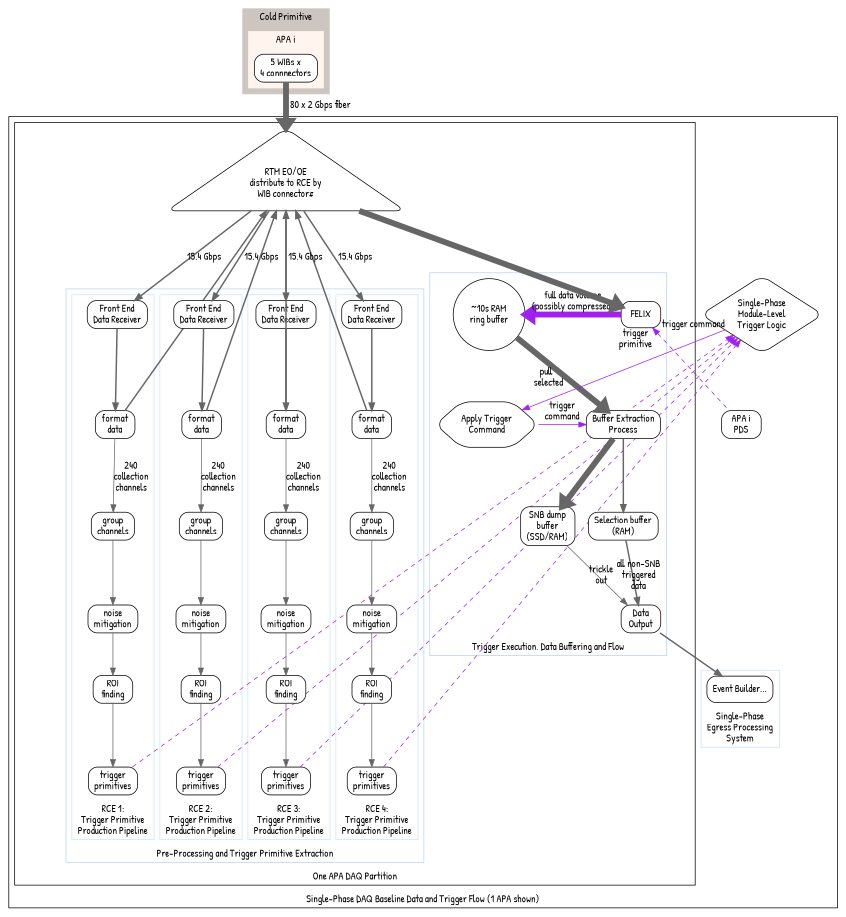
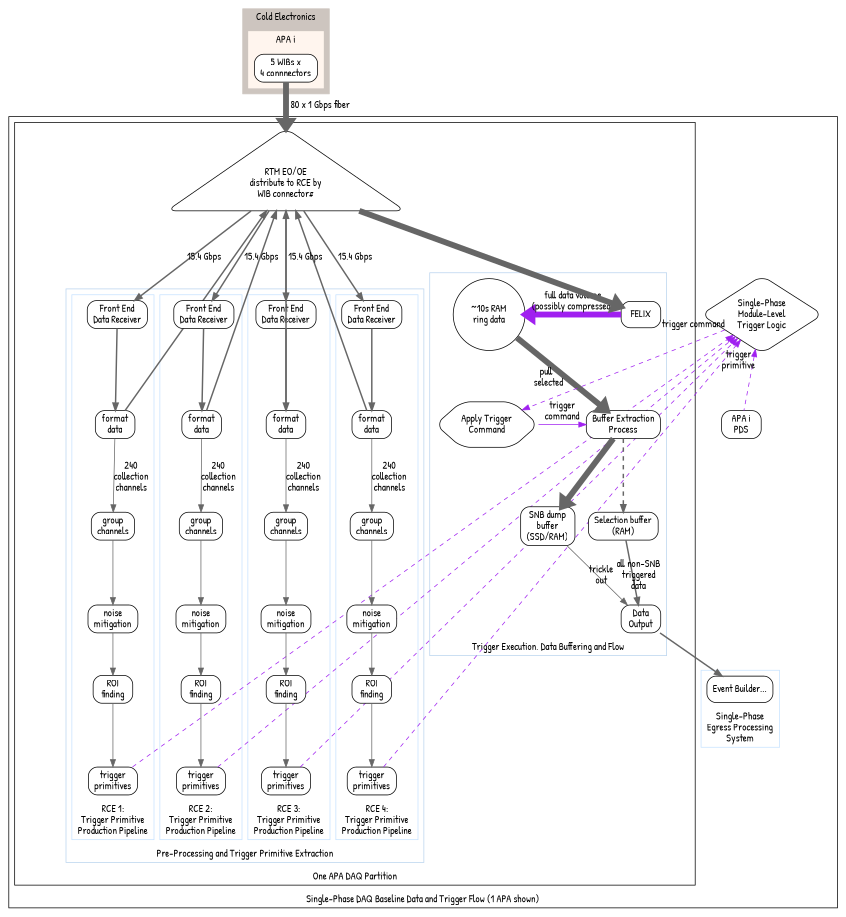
(286, 17) -> (286, 17)
(318, 105) -> (318, 105)
(489, 315) -> (489, 315)
(685, 362) -> (749, 384)
(627, 369) -> (627, 369)
(623, 472) -> (623, 472)
